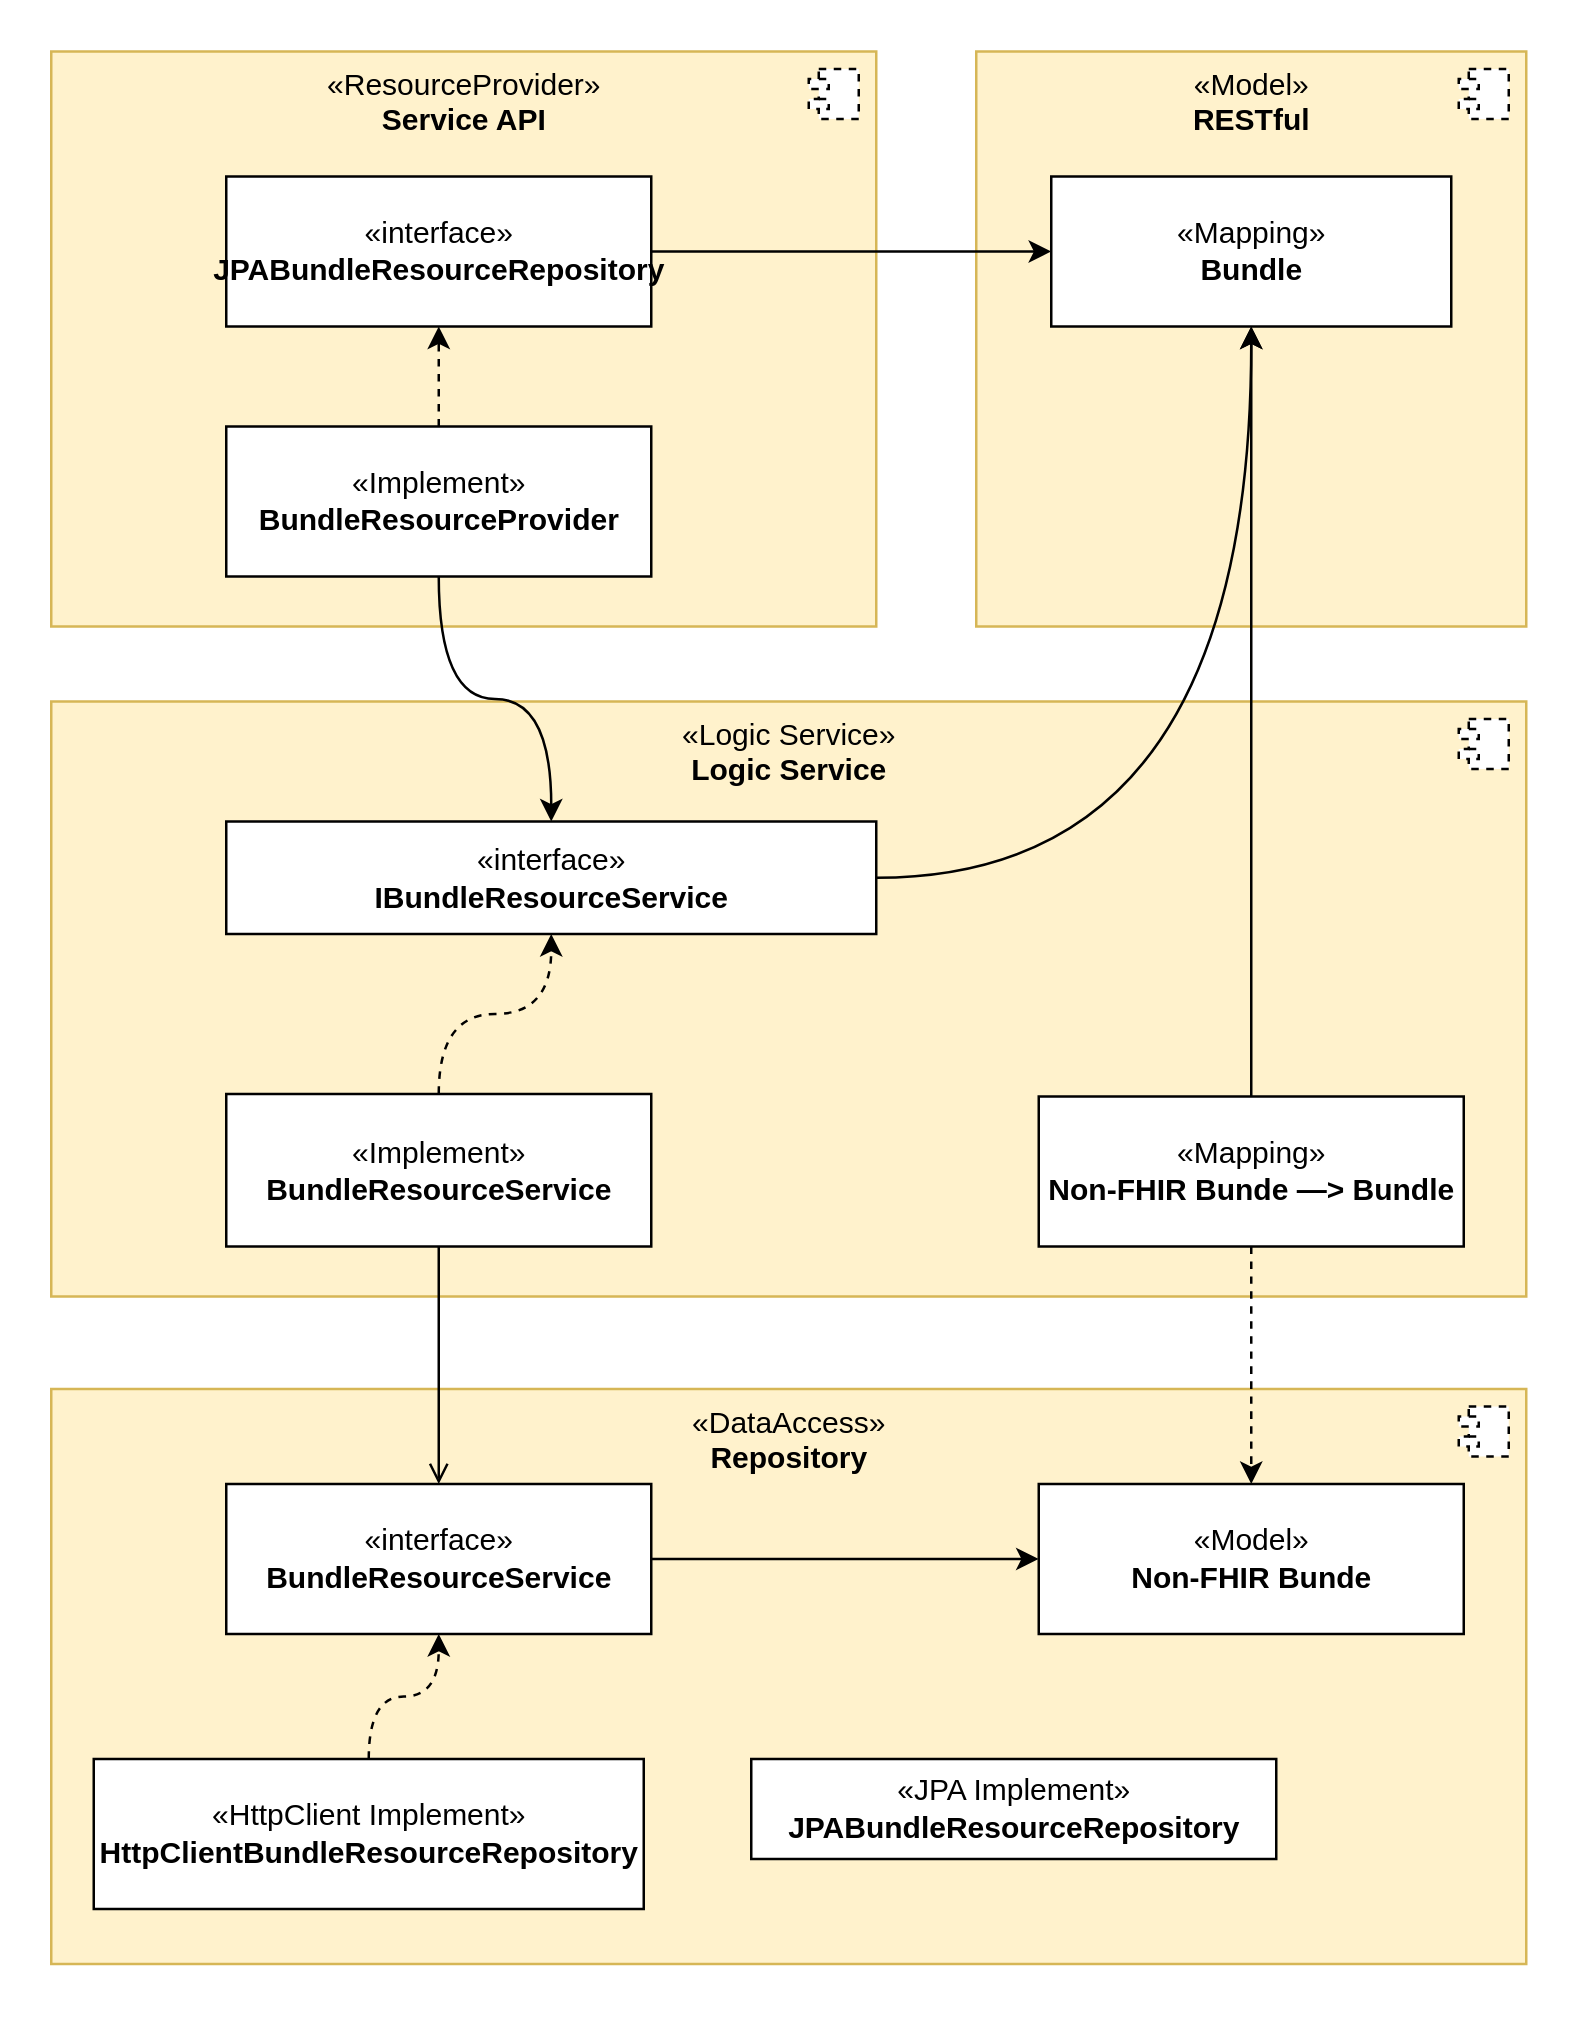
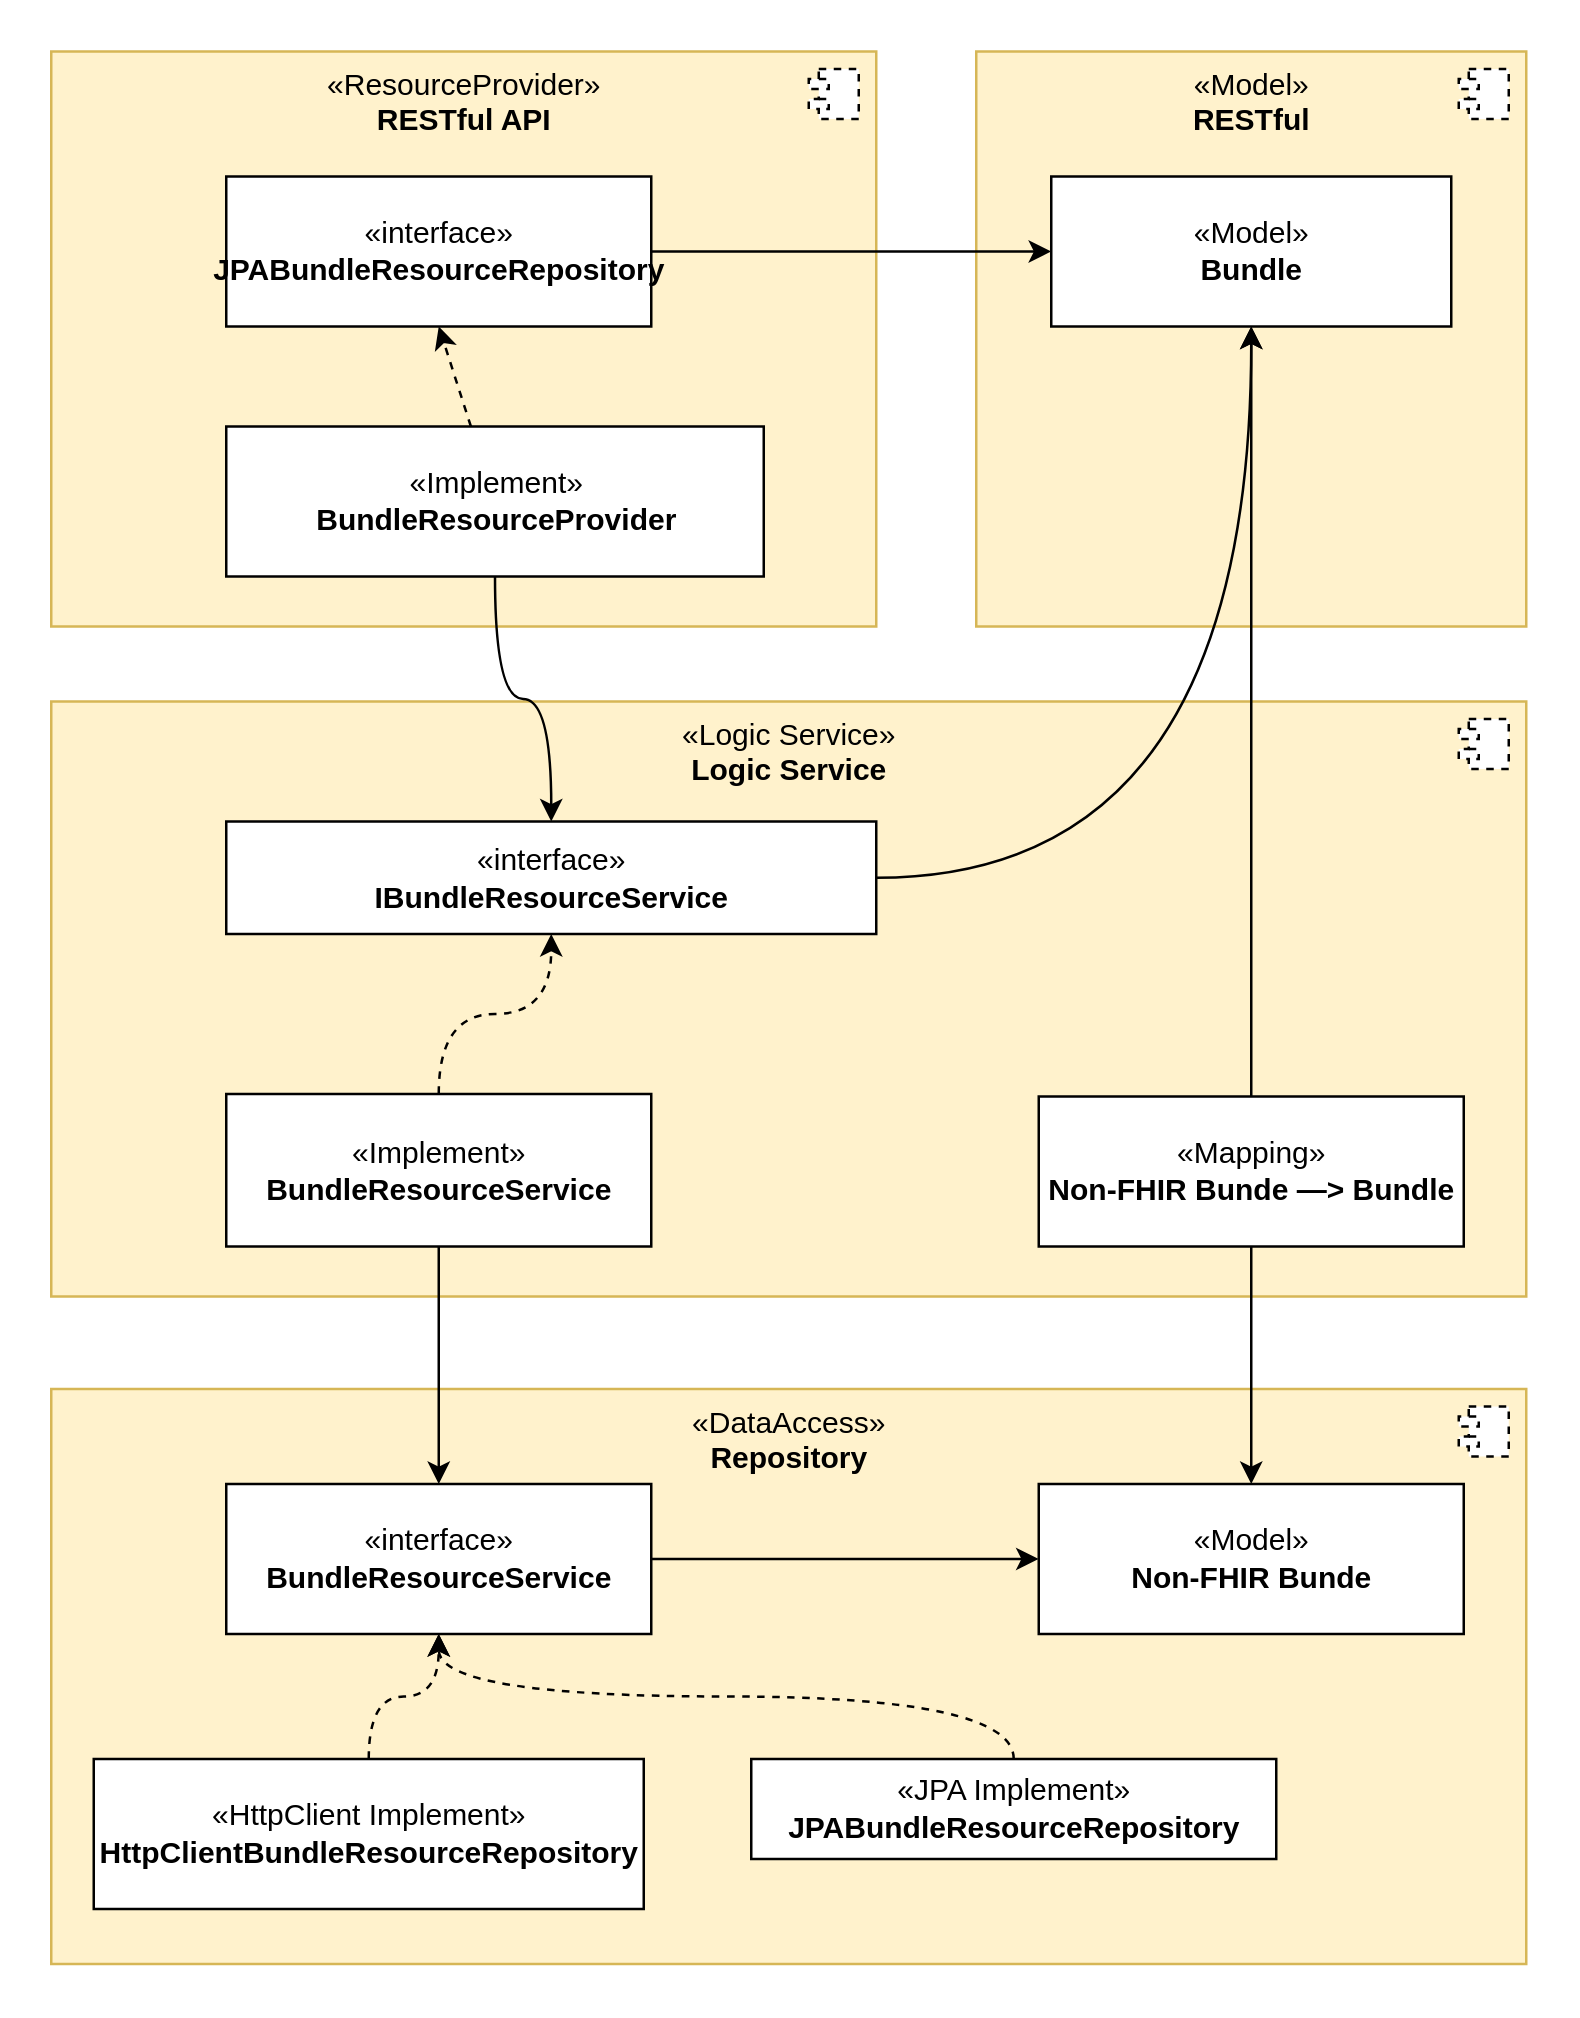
(465, 105) -> (465, 105)
(1253, 251) -> (1253, 251)
(439, 501) -> (495, 501)
(1251, 1361) -> (1251, 1361)
(439, 1469) -> (439, 1465)
none -> (735, 1696)
